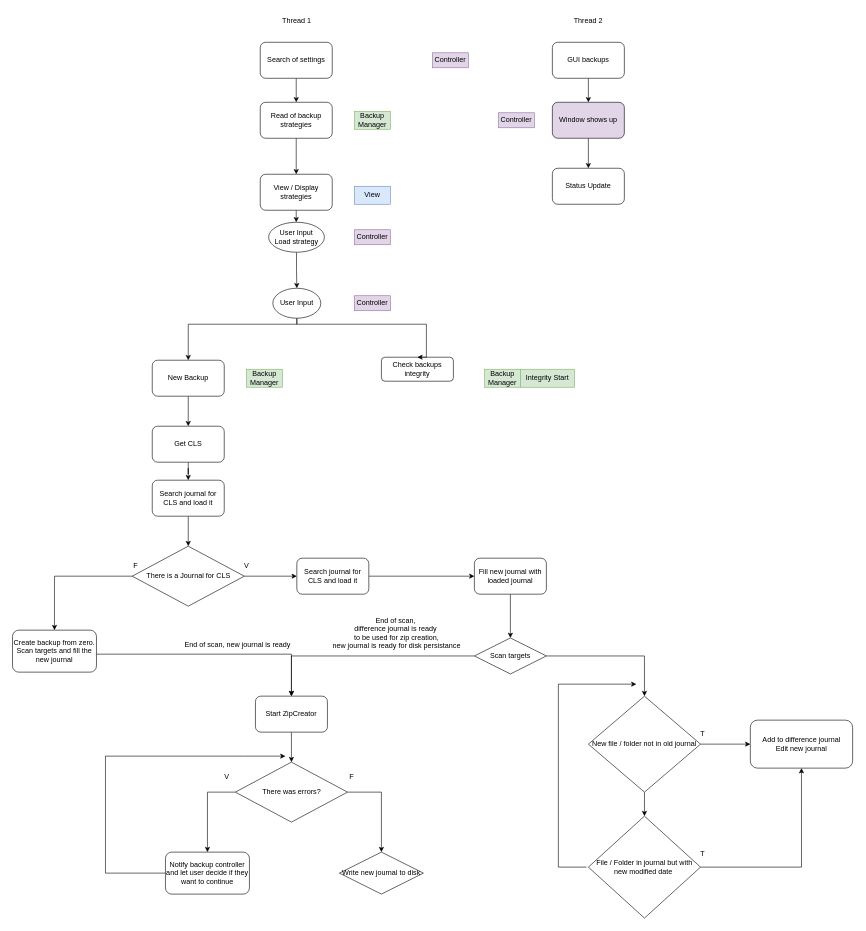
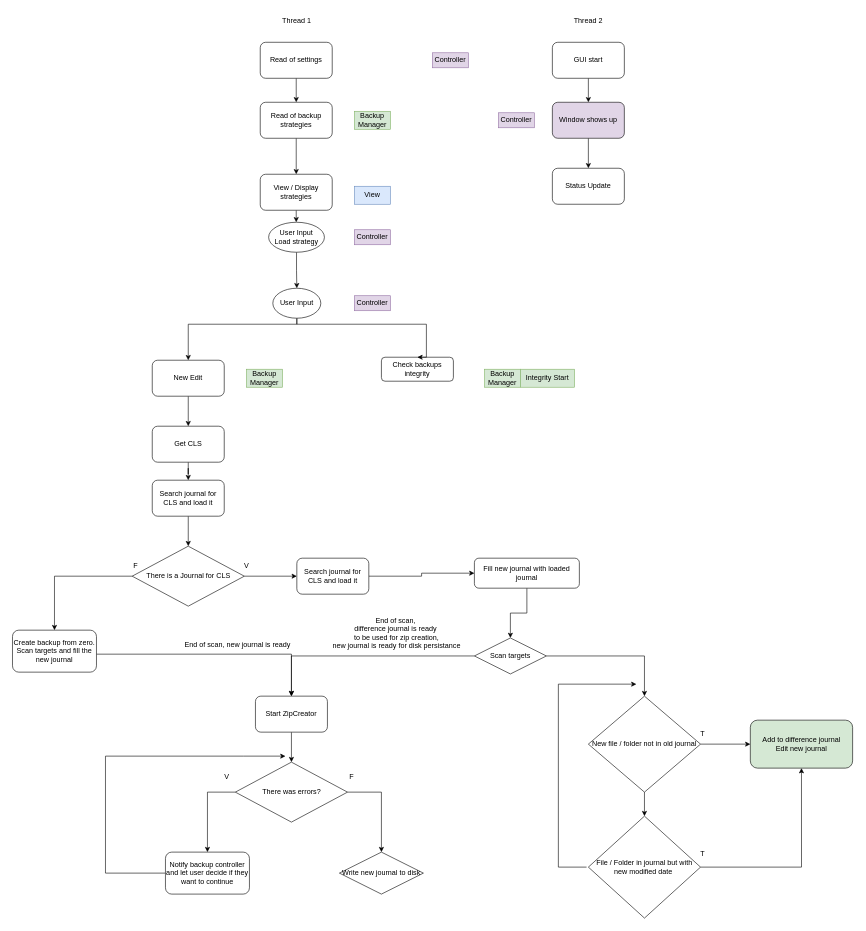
(296, 60) -> (296, 60)
(588, 60) -> (588, 60)
(188, 378) -> (188, 378)
(510, 576) -> (527, 573)
(801, 744) -> (801, 744)
